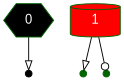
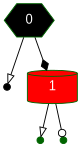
none -> (39, 48)
